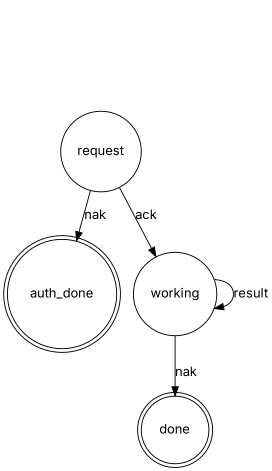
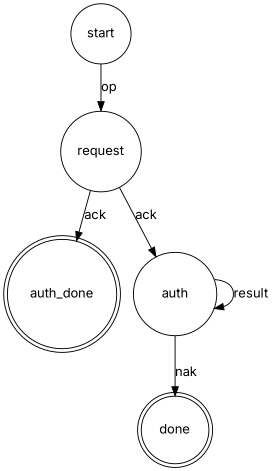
none -> (101, 34)
(95, 216) -> (95, 216)
(175, 294) -> (175, 294)
